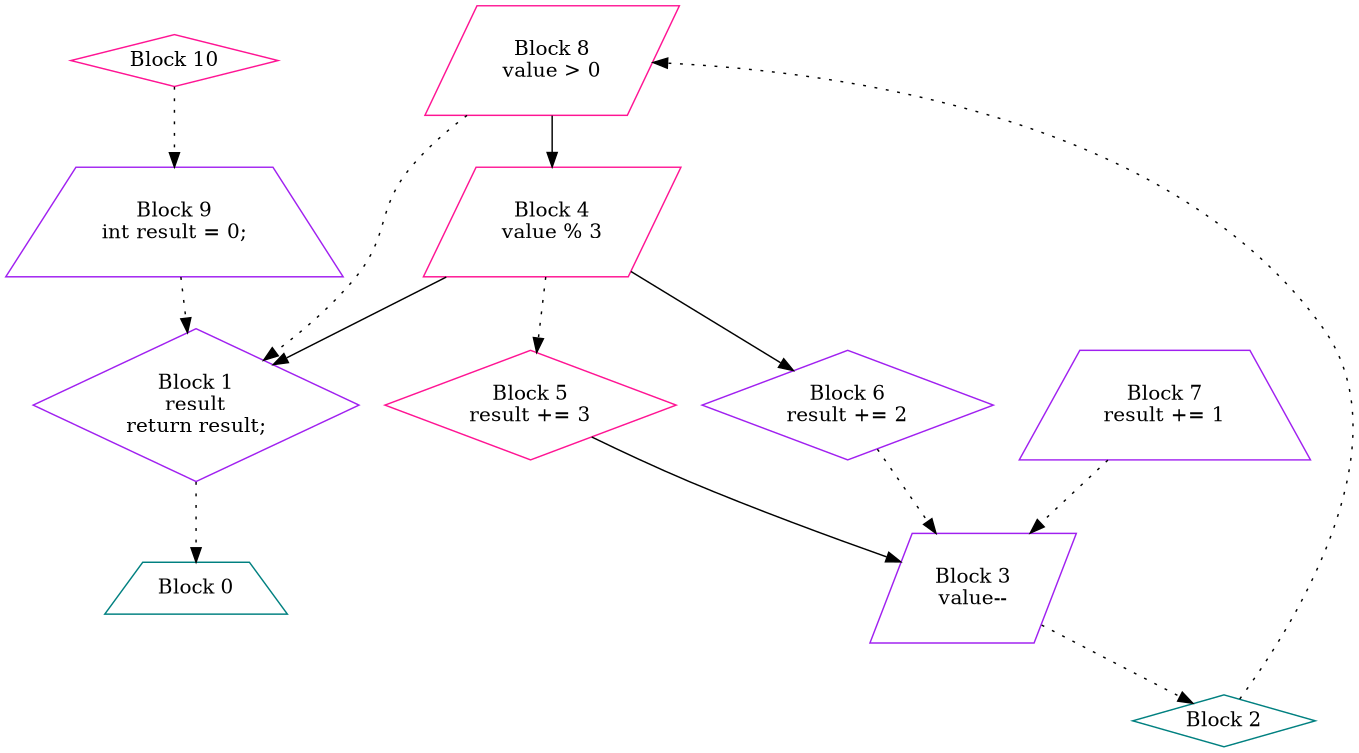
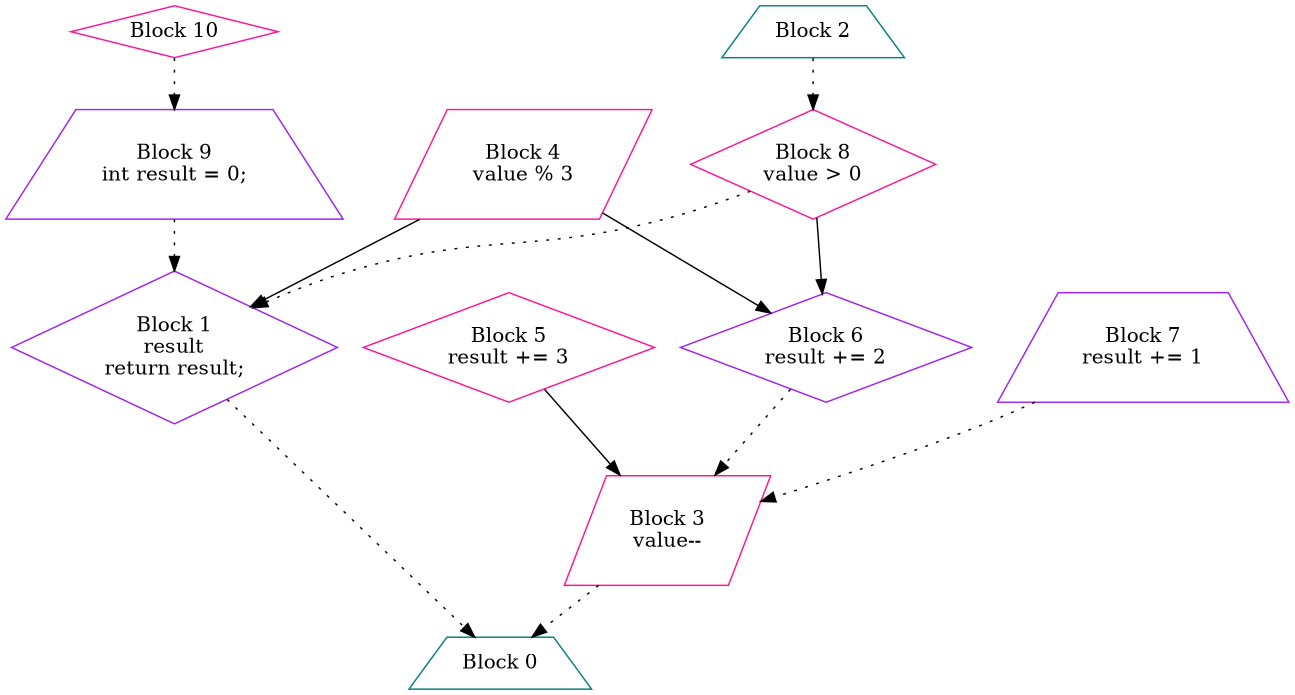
(552, 61) -> (813, 164)
(552, 134) -> (819, 249)
(542, 307) -> none
(973, 588) -> (667, 531)
(1111, 661) -> (571, 607)
(1224, 721) -> (813, 32)
